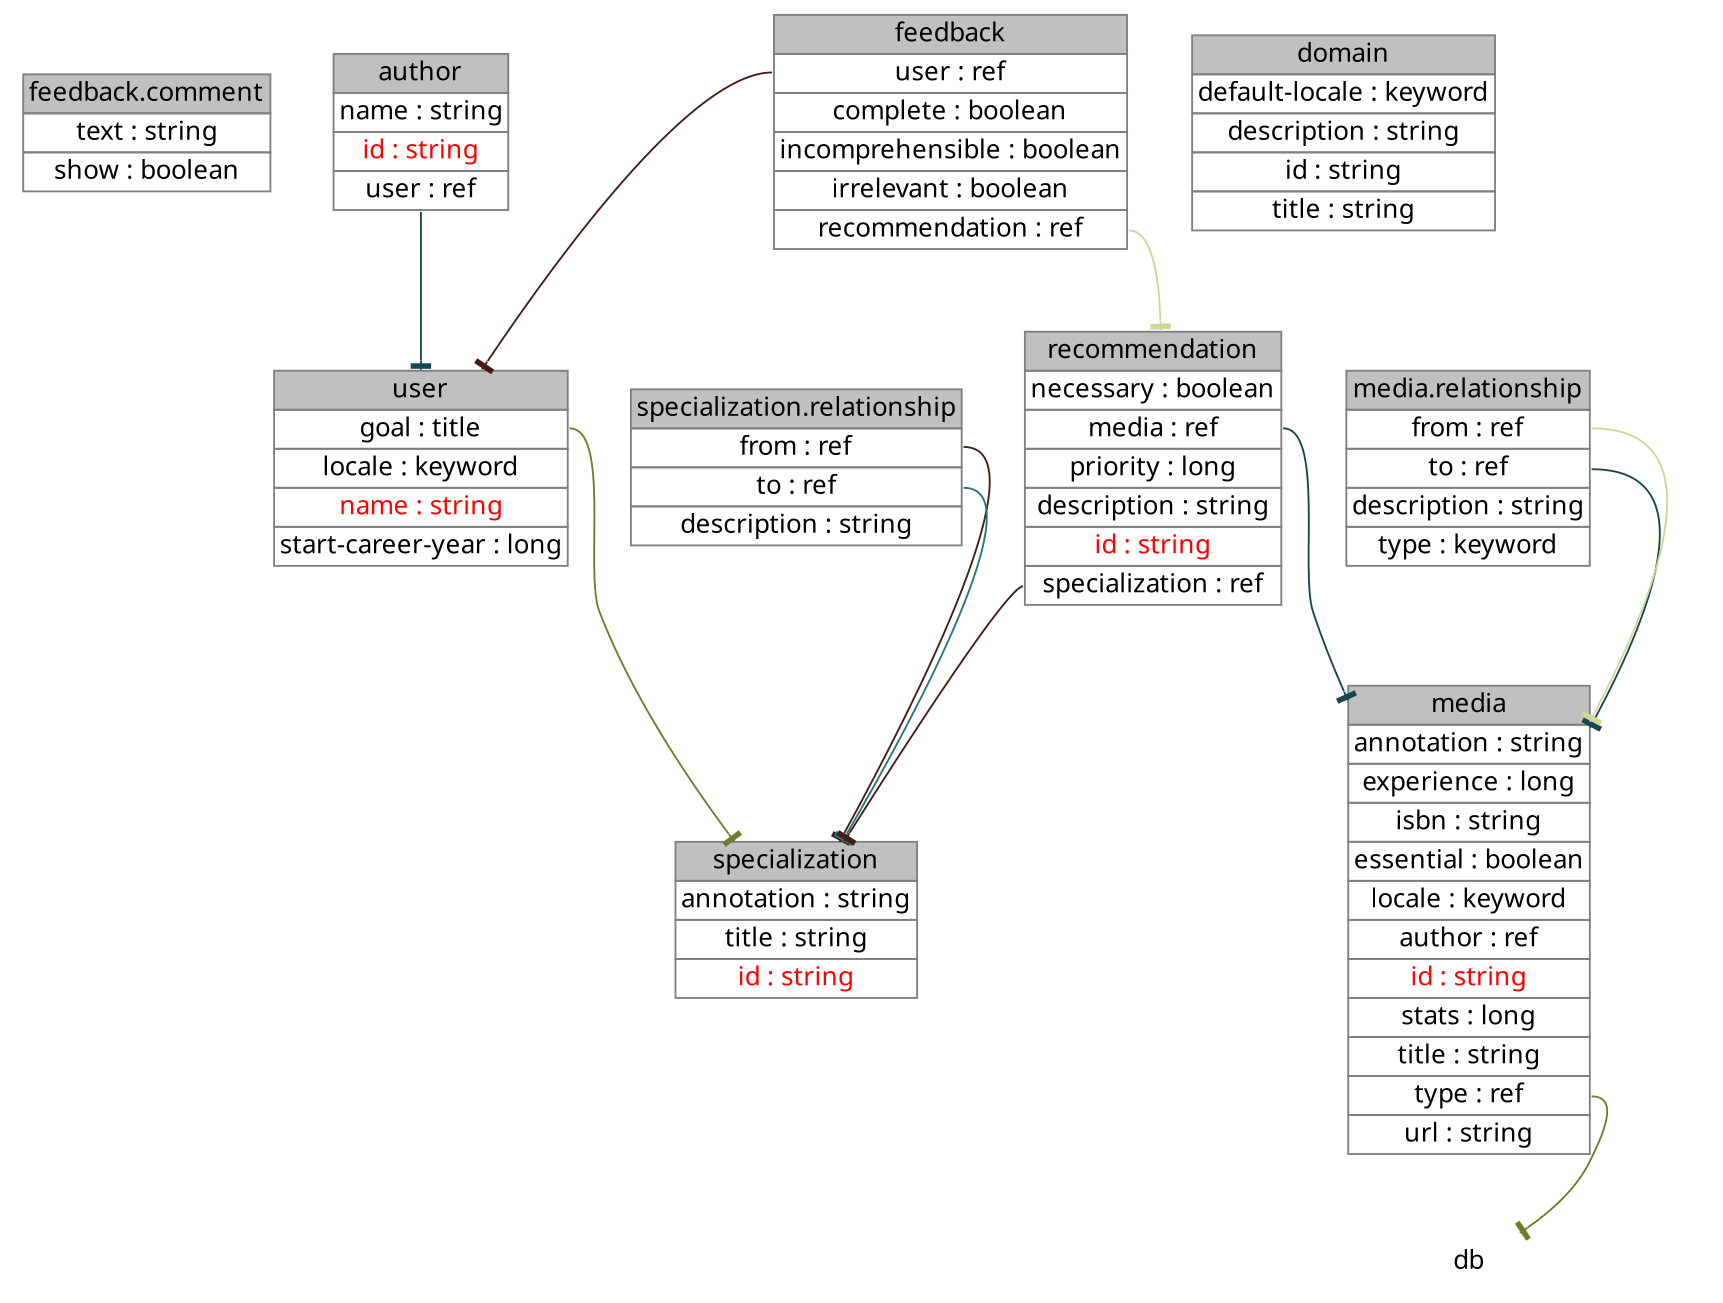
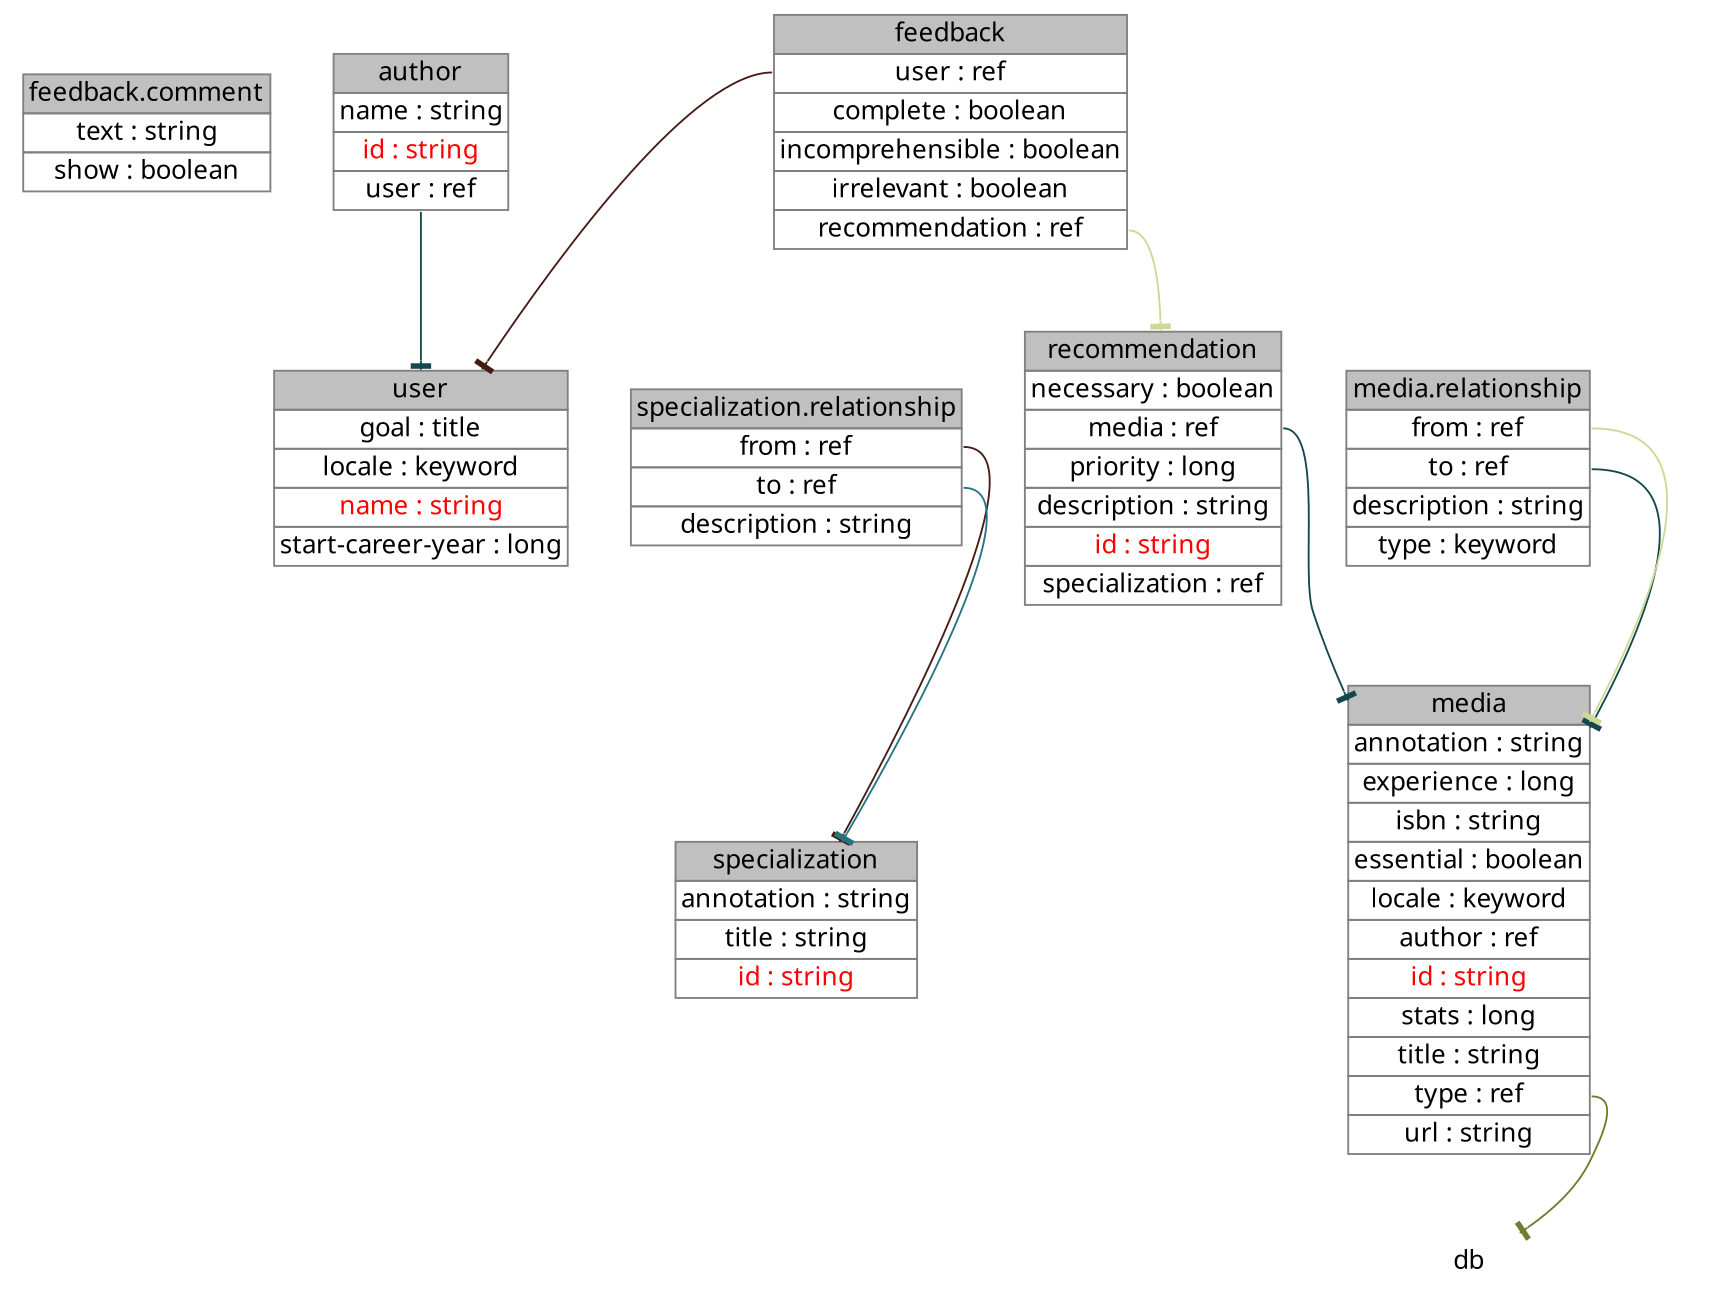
(1343, 132) -> none
(612, 641) -> none
(932, 706) -> none
